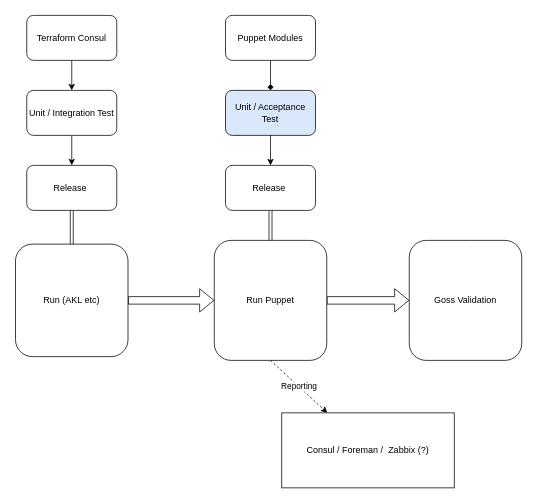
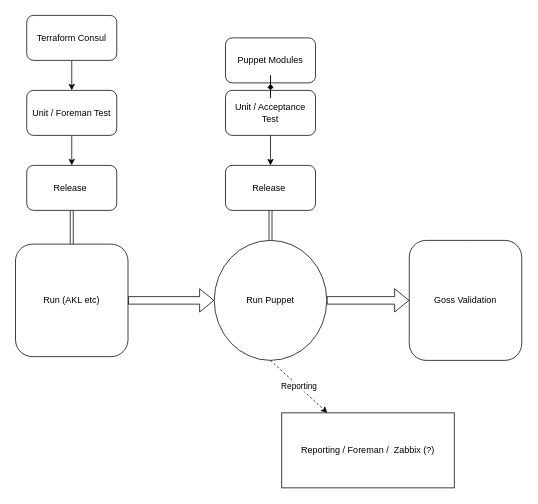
(270, 38) -> (270, 60)
(72, 113) -> (72, 113)
(270, 113) -> (270, 113)
(270, 300) -> (270, 300)
(368, 450) -> (368, 450)
